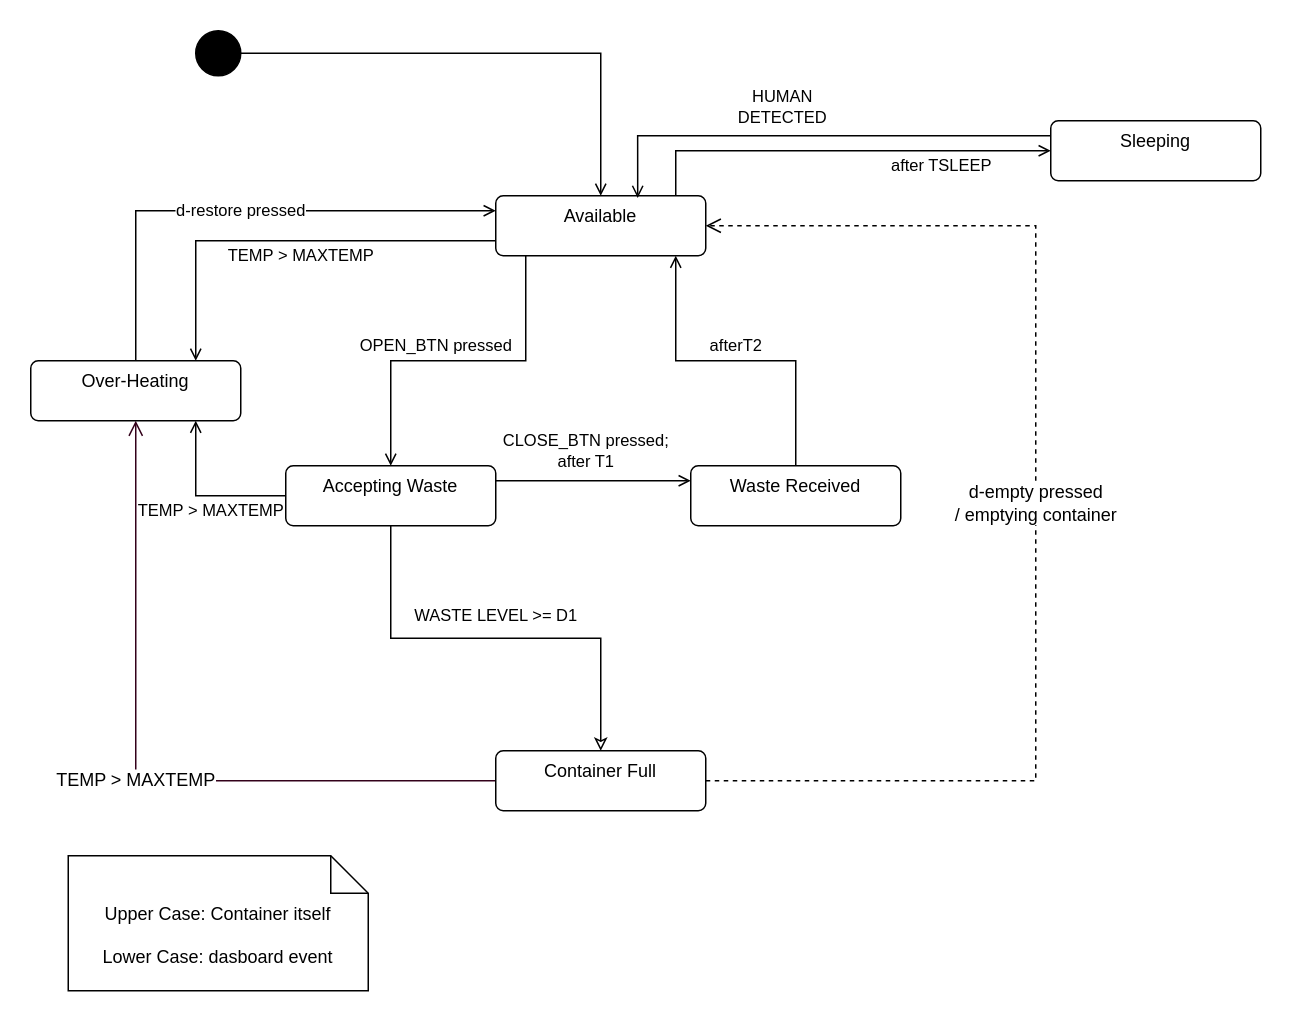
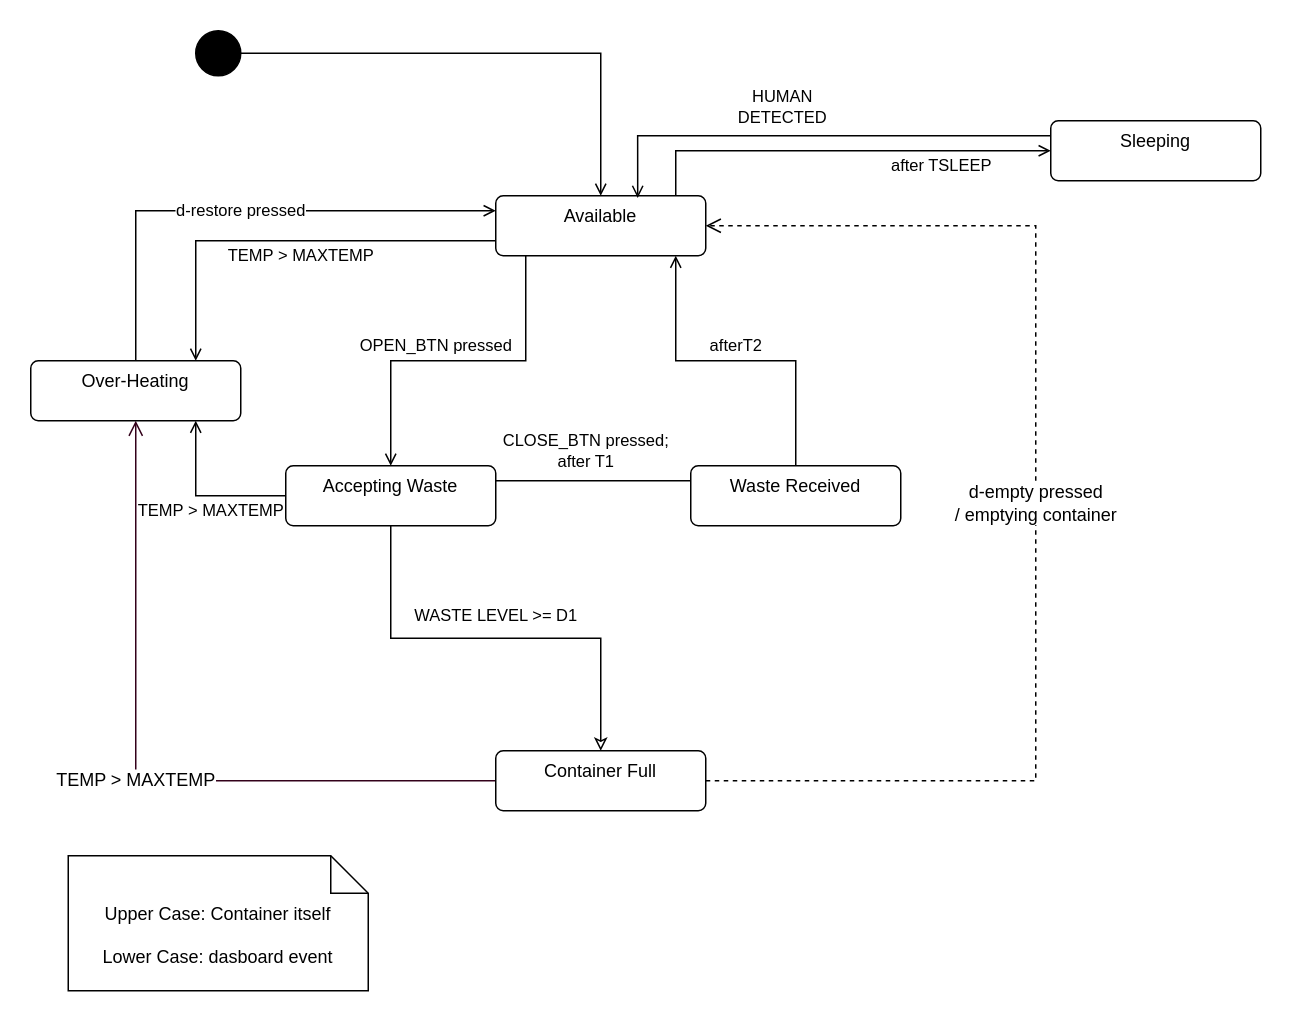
(683, 481) -> (684, 481)
